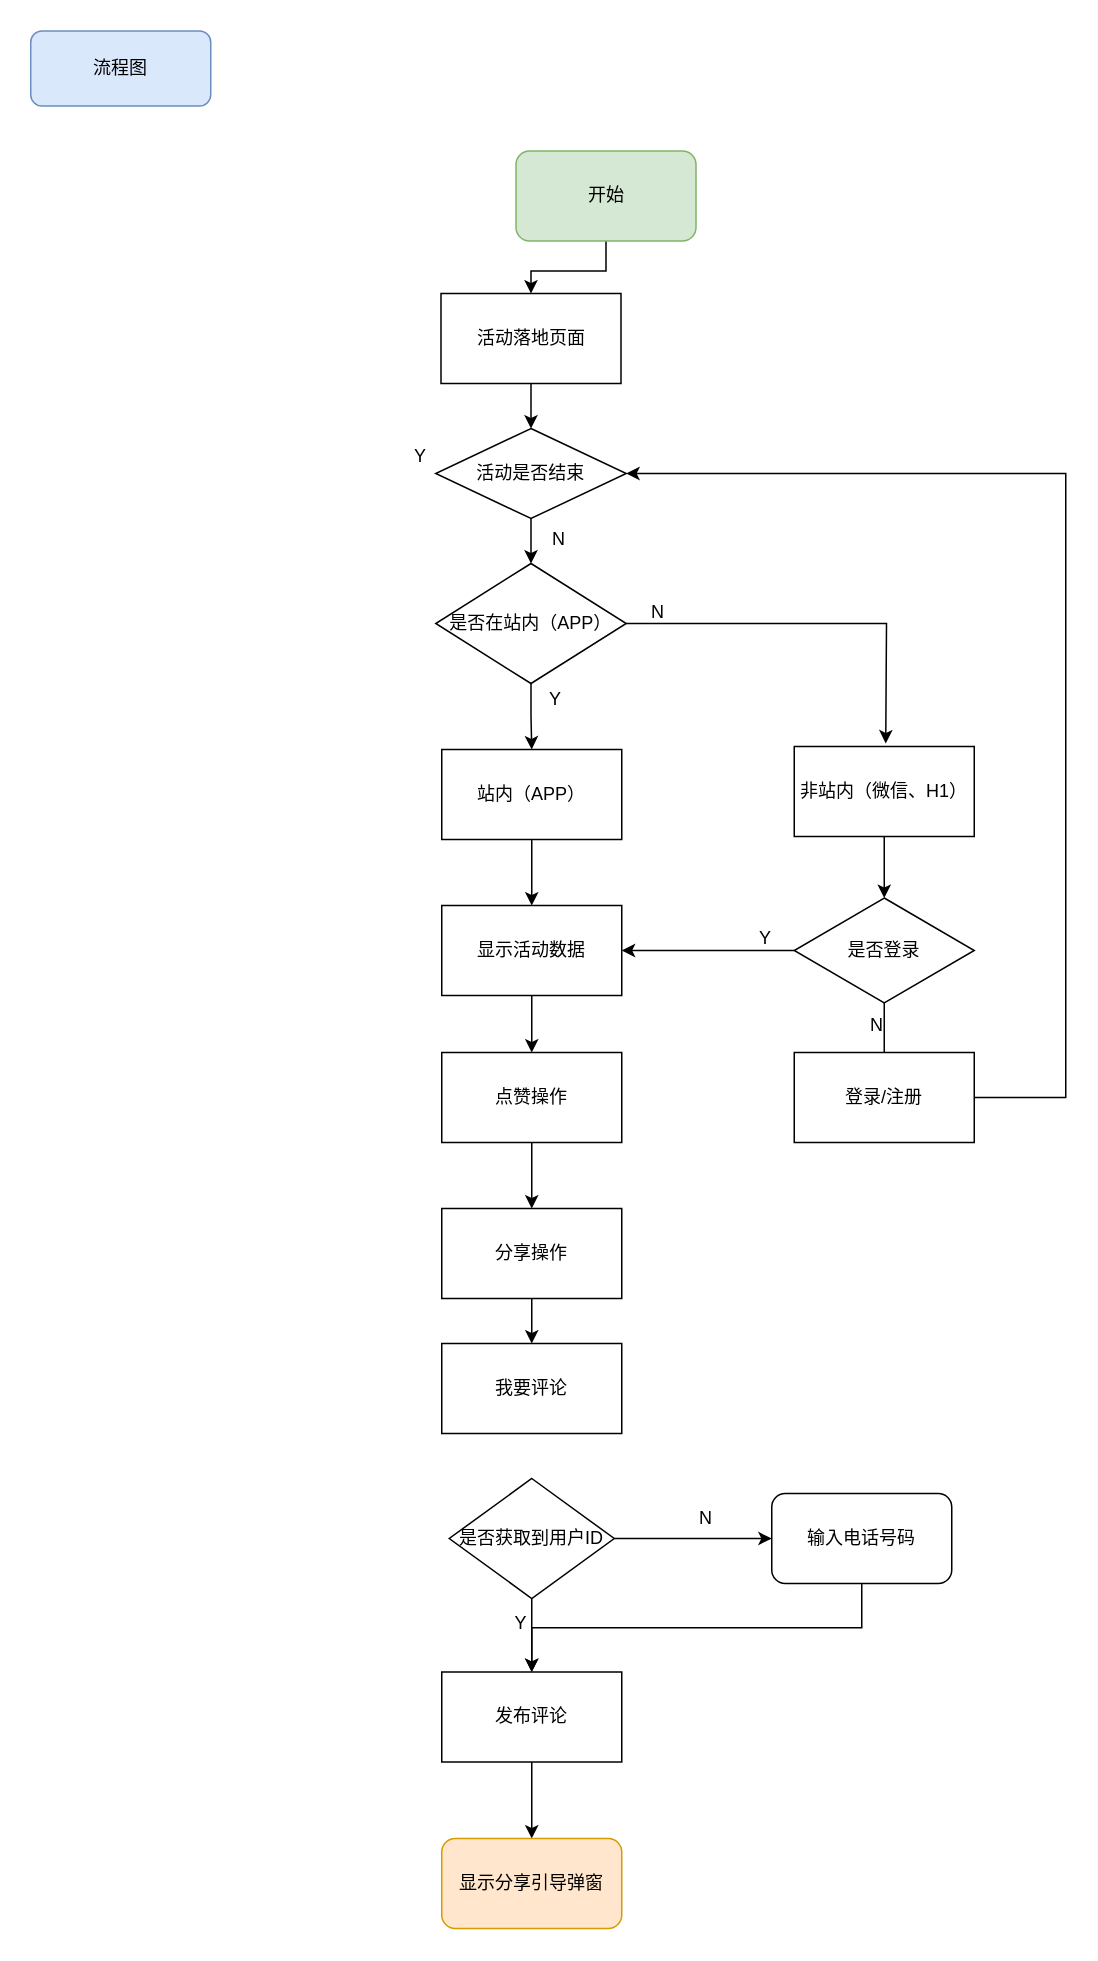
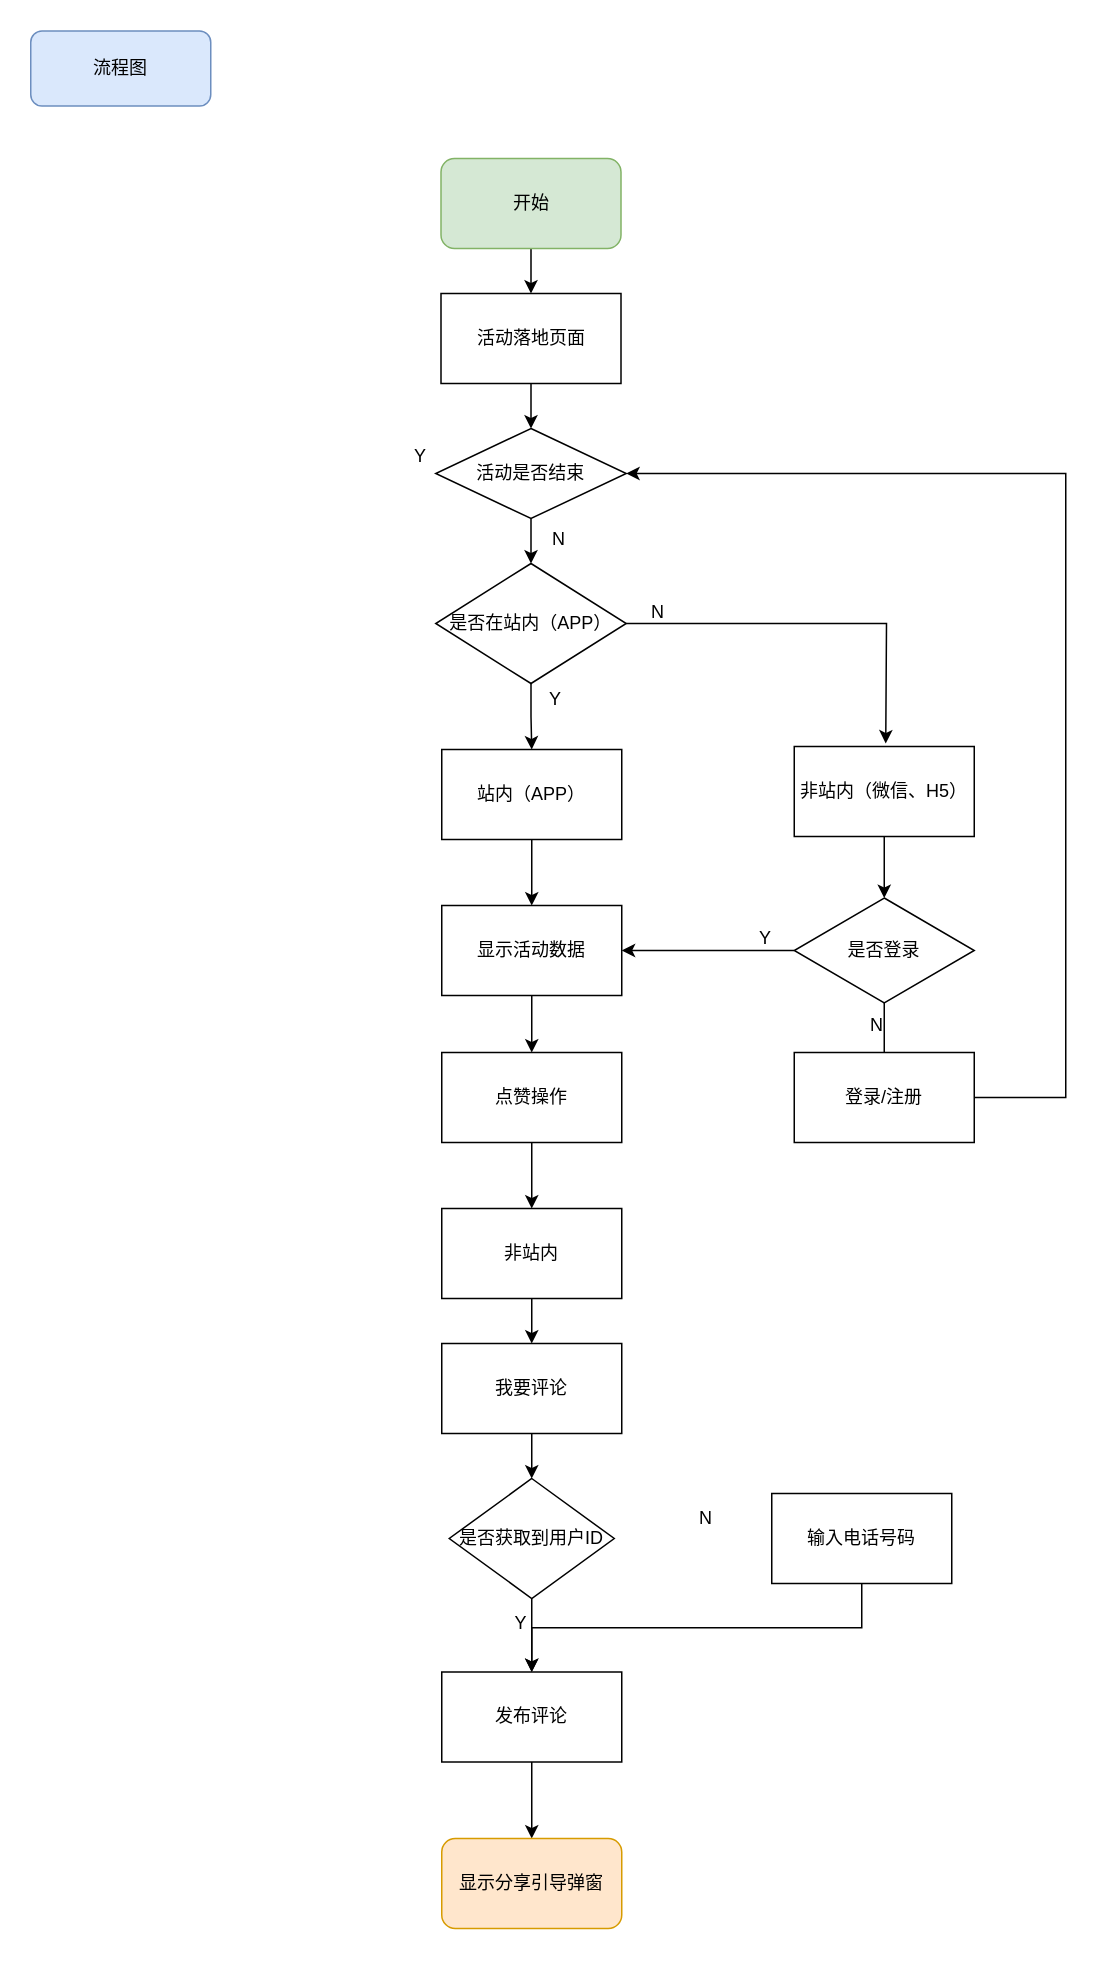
(606, 196) -> (531, 203)
(884, 791) -> (884, 791)
(532, 1253) -> (532, 1253)
none -> (532, 1461)
(688, 1538) -> none
(862, 1538) -> (862, 1538)
